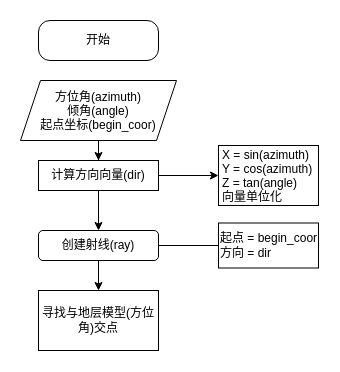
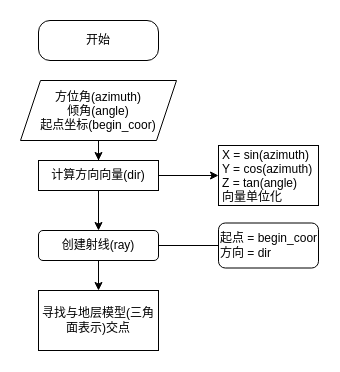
(269, 246) -> (269, 246)
(99, 321) -> (99, 321)
